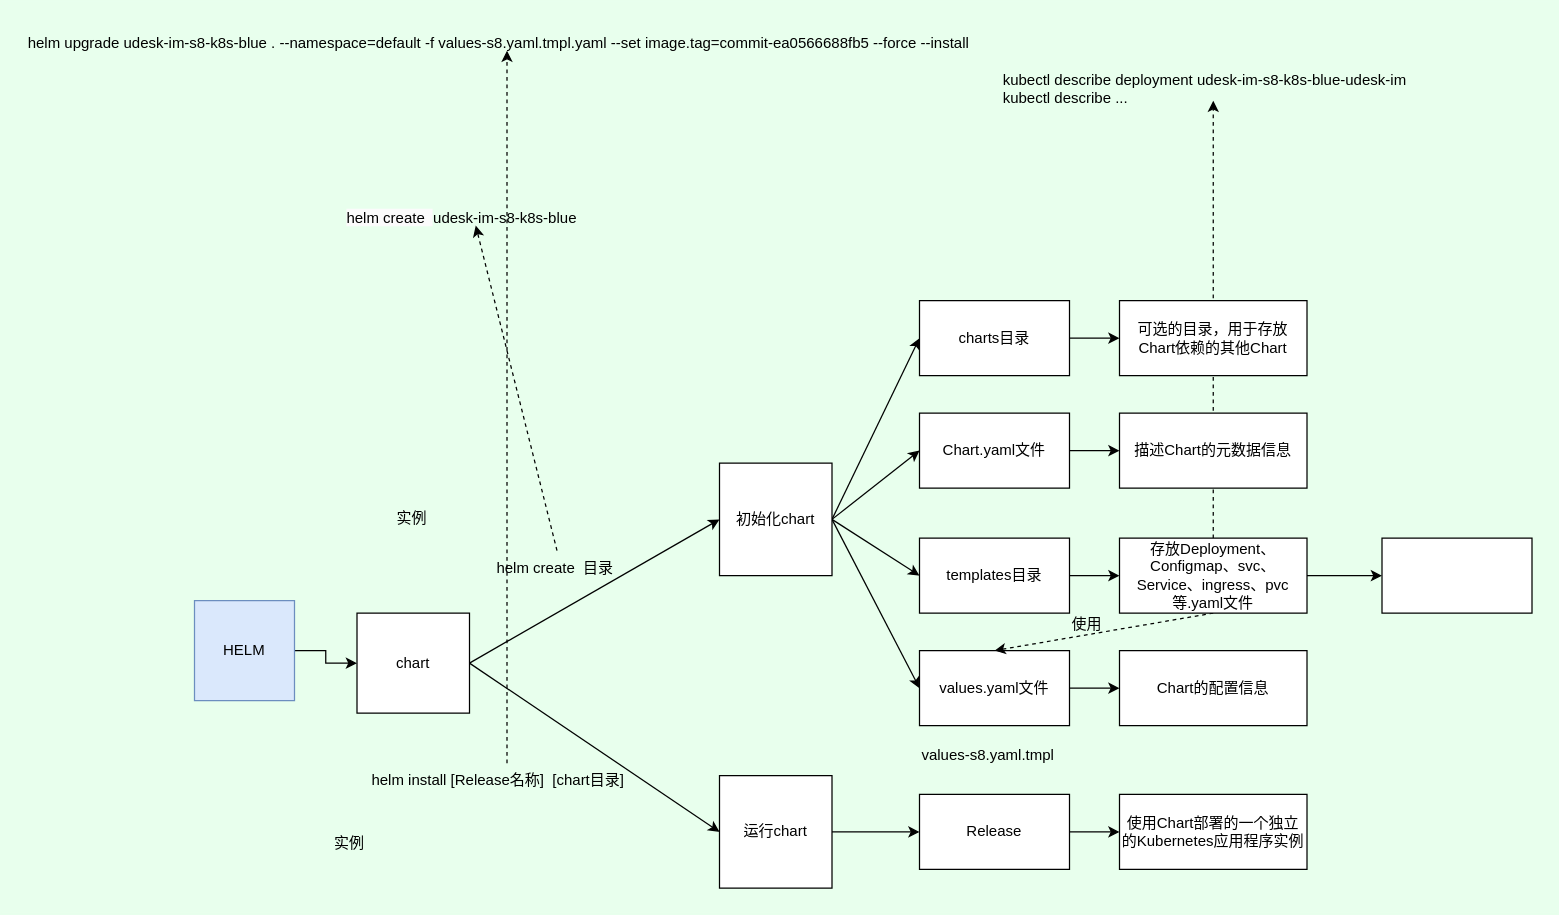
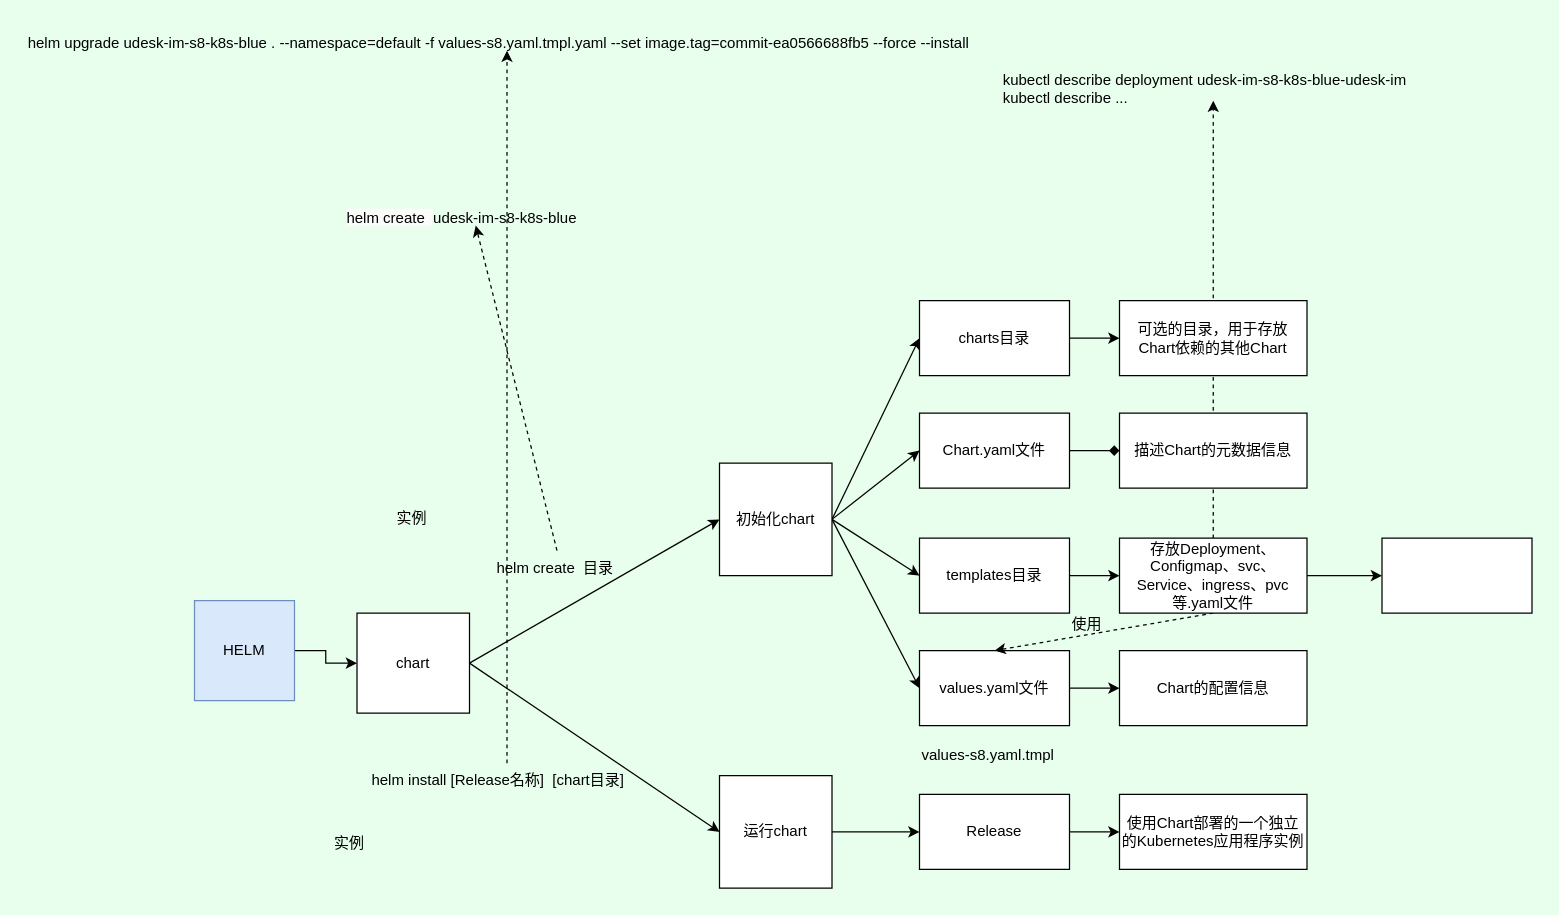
(1109, 451) -> (1108, 451)
